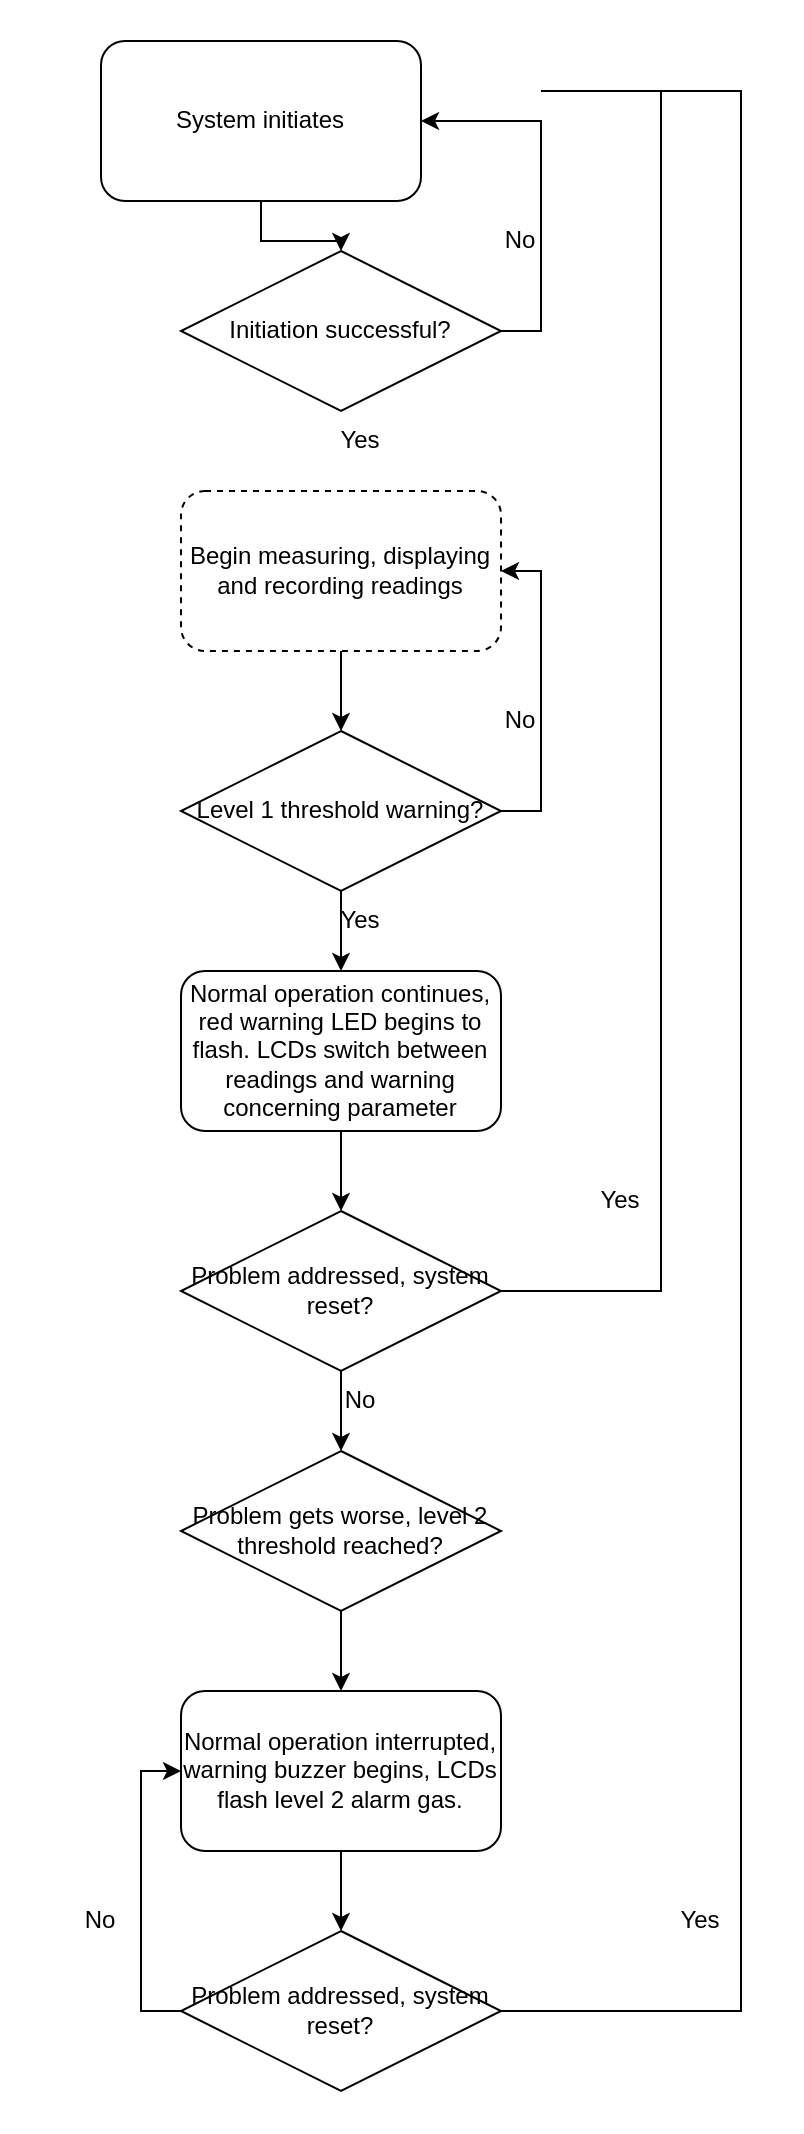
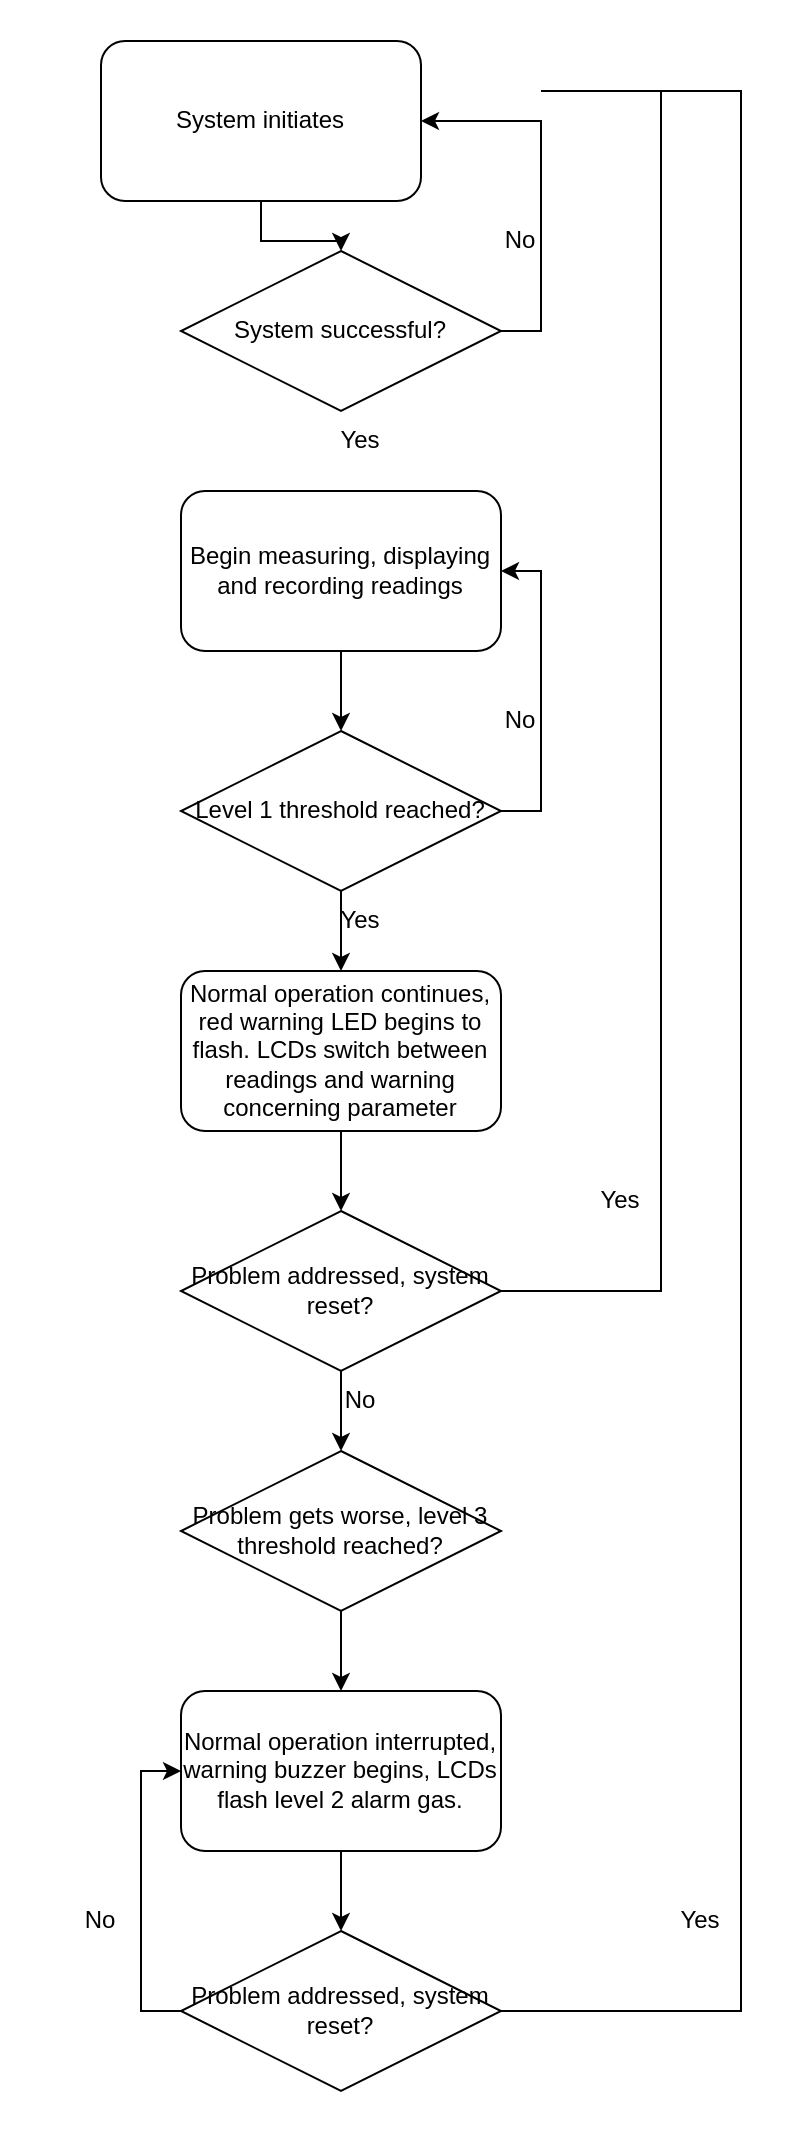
(341, 331) -> (341, 331)
(341, 571) -> (341, 571)
(341, 811) -> (341, 811)
(341, 1531) -> (341, 1531)
